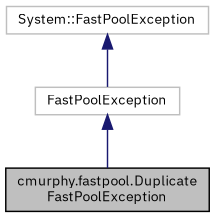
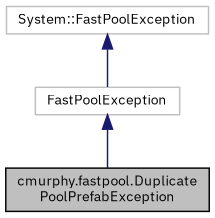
(108, 190) -> (108, 190)
